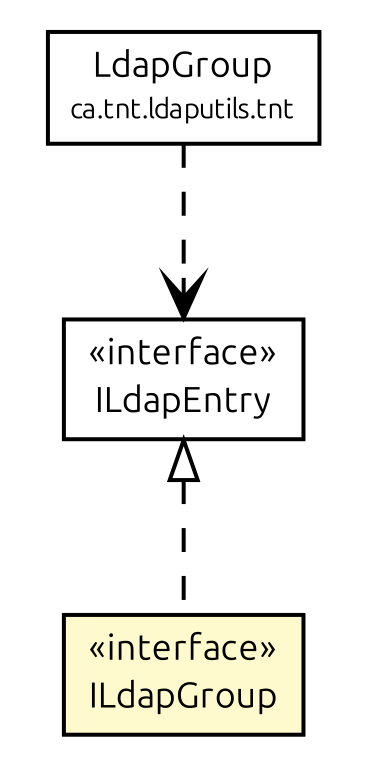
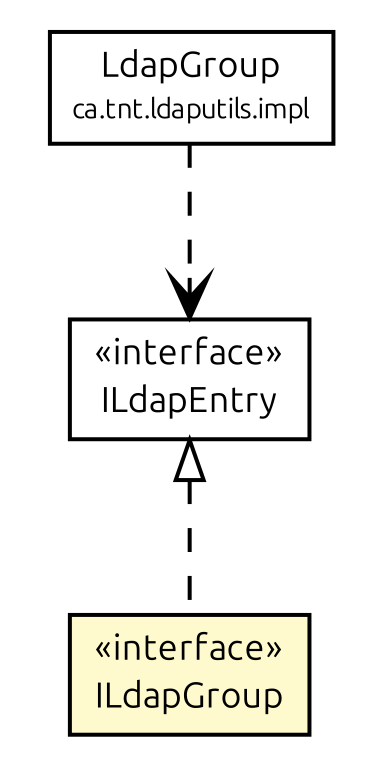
(184, 110) -> (192, 110)
